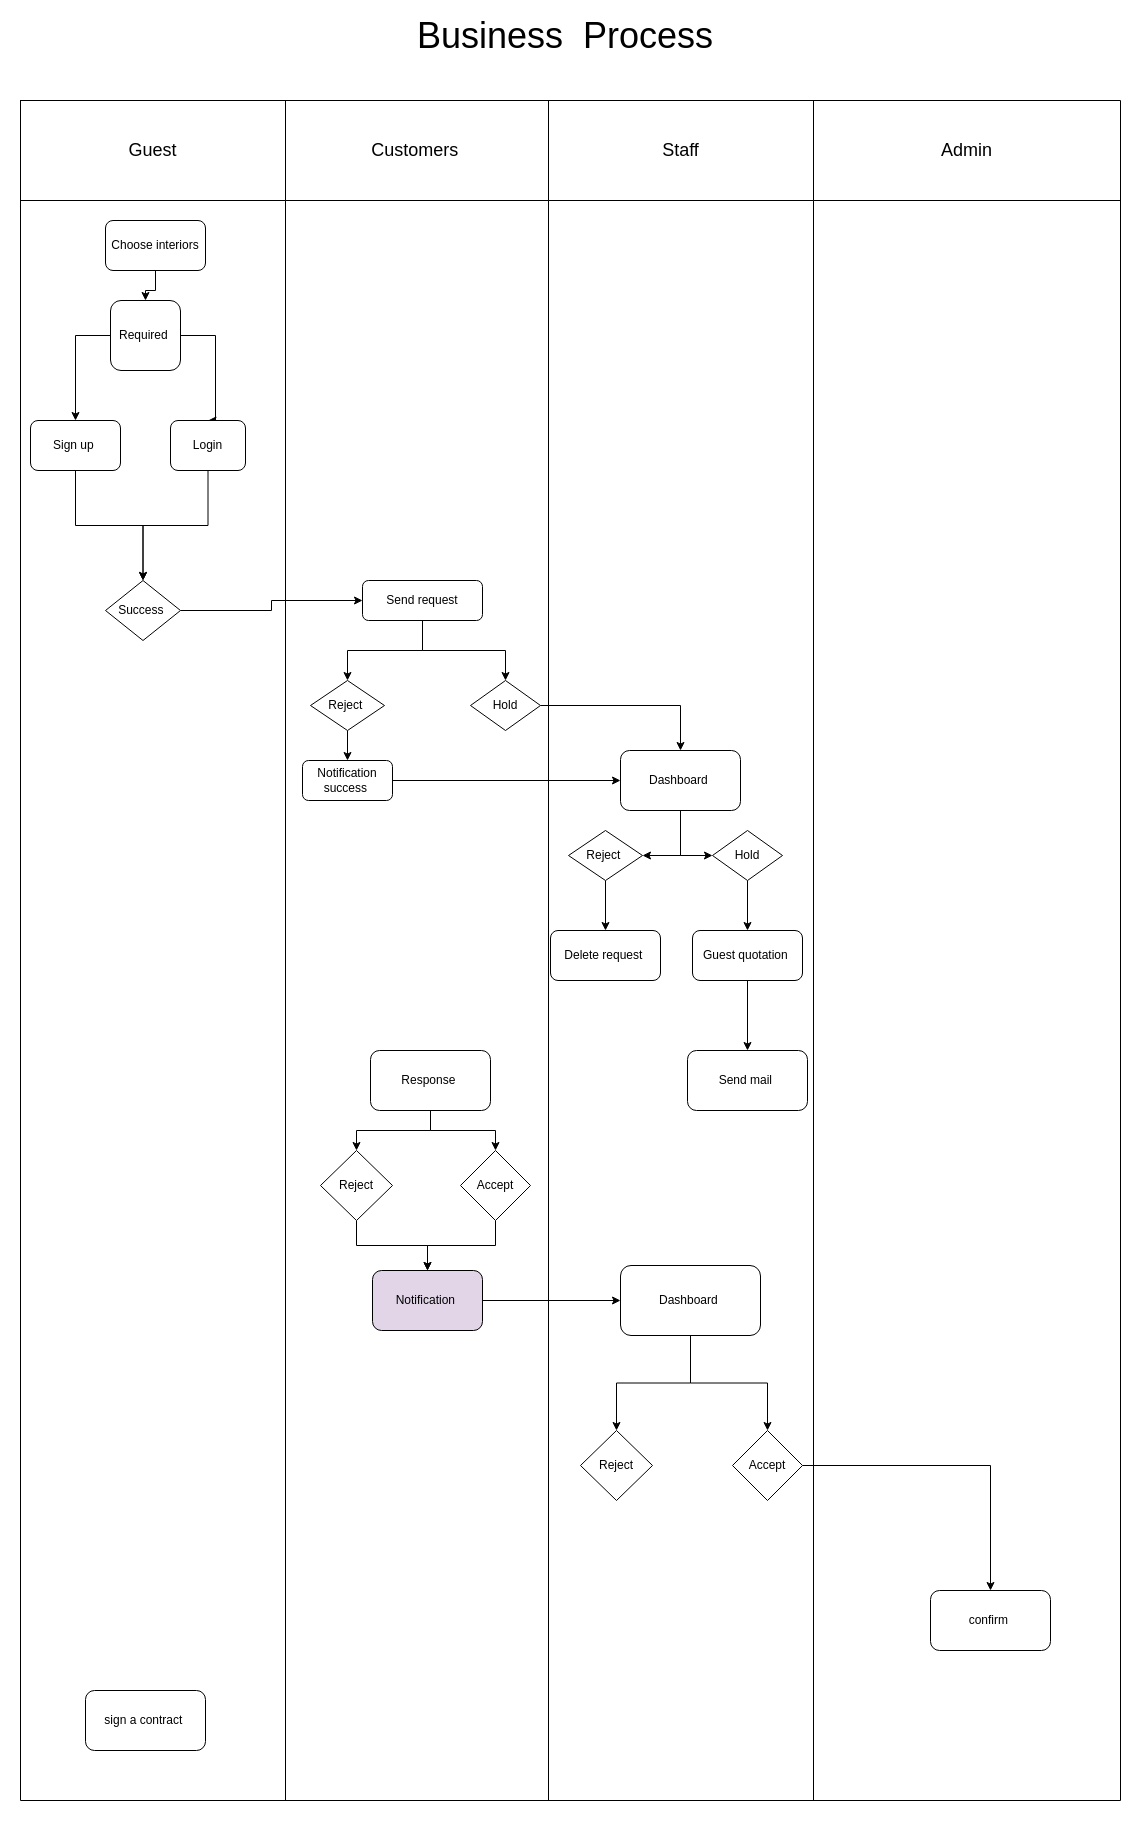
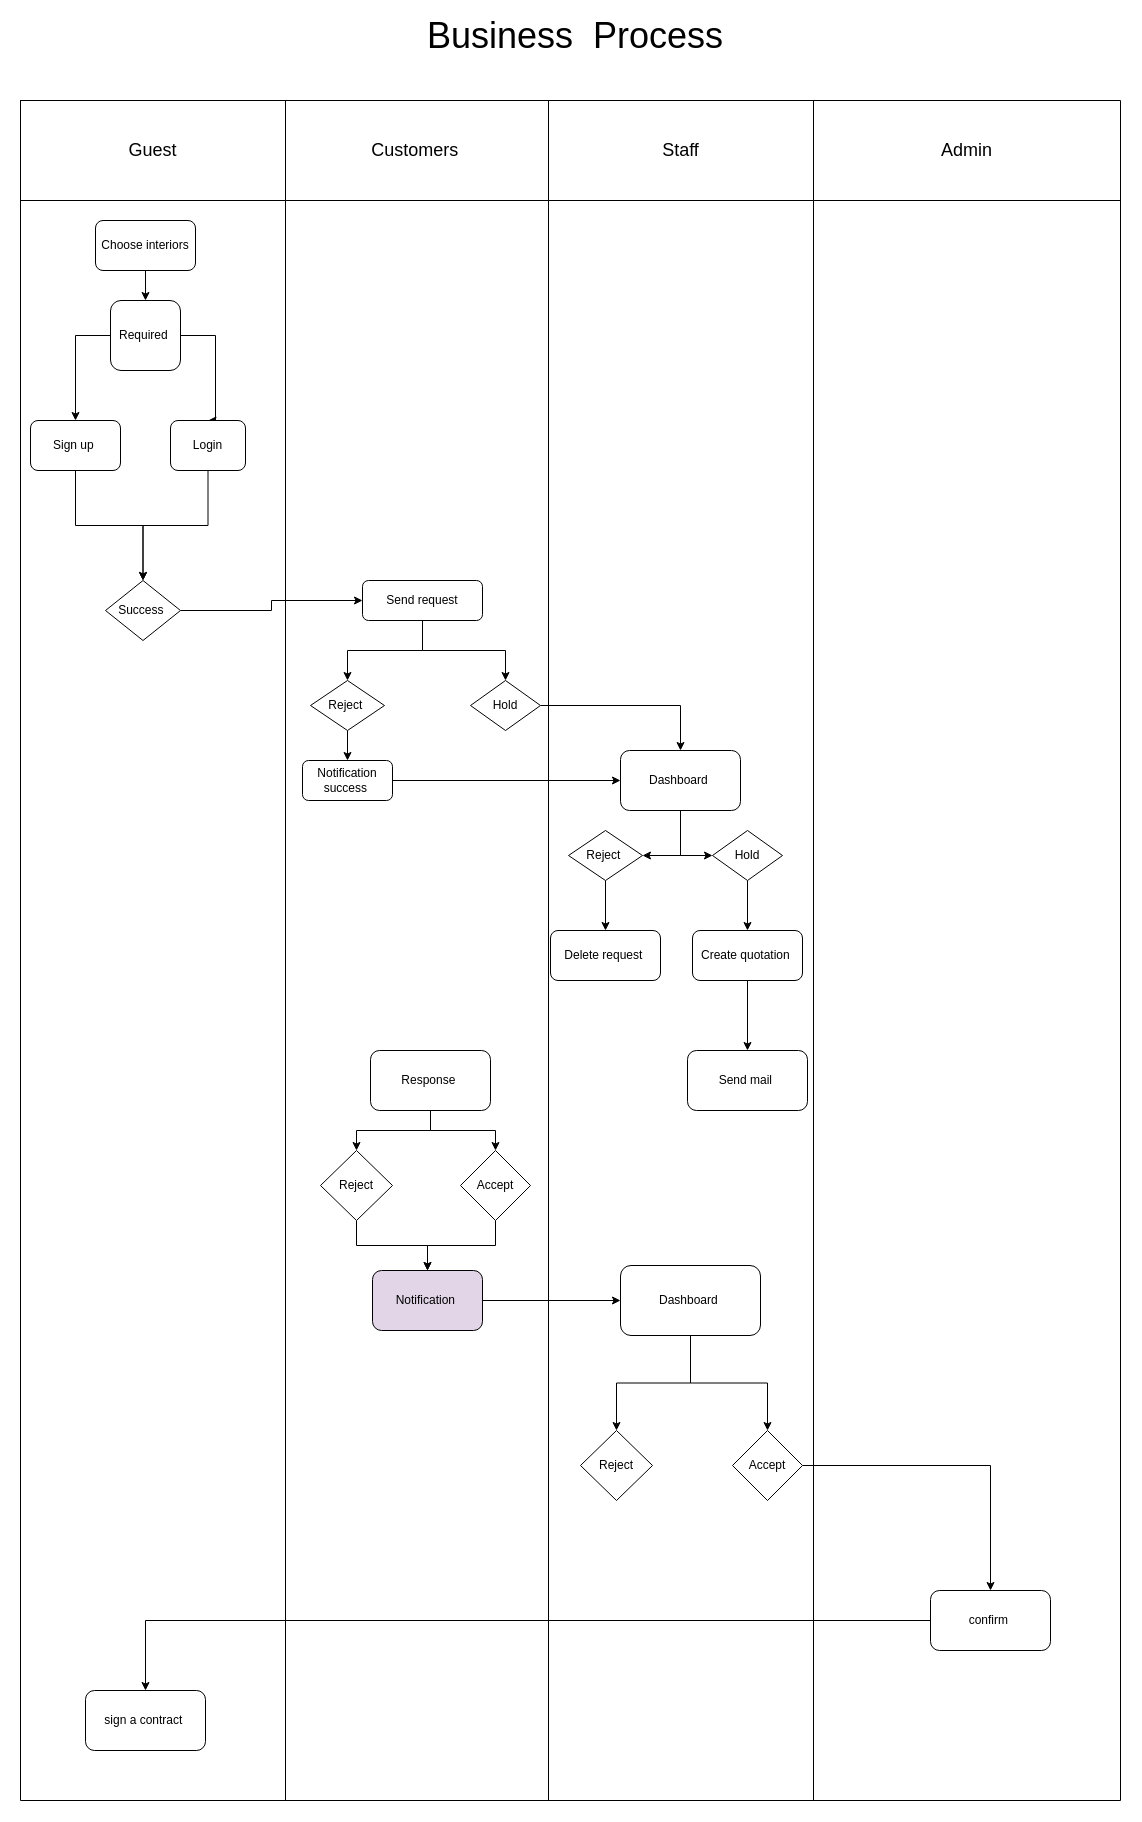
(571, 36) -> (581, 36)
(156, 246) -> (146, 246)
(748, 956) -> (748, 956)
none -> (507, 1621)
